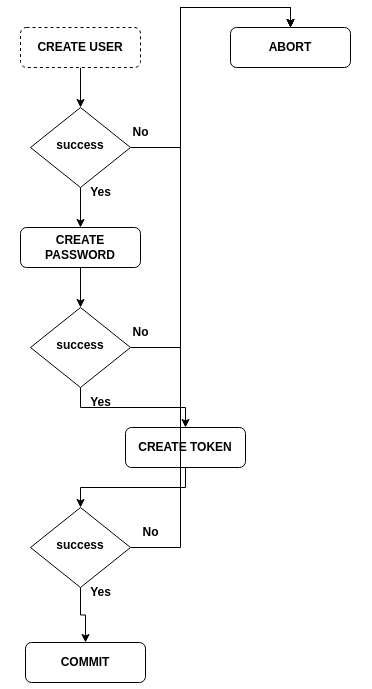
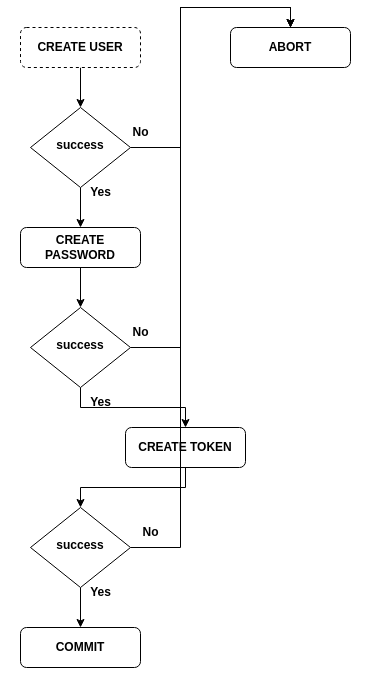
(86, 663) -> (81, 648)
